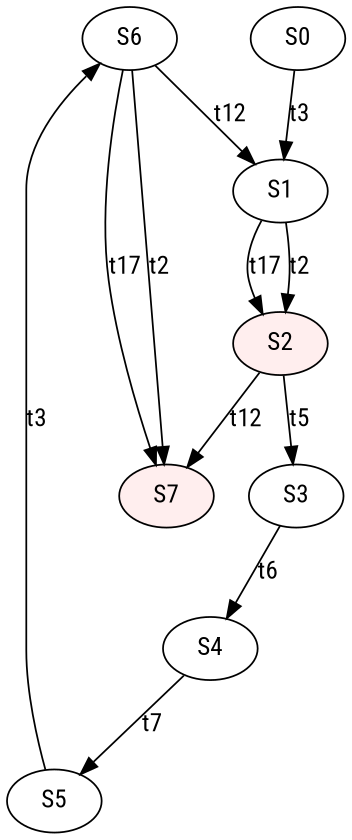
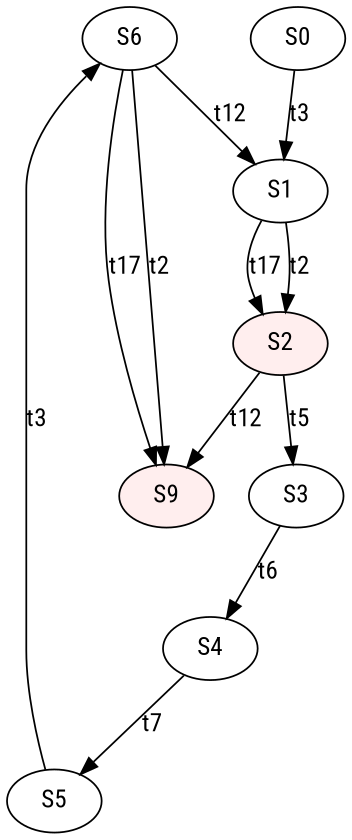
(167, 496) -> (167, 496)
